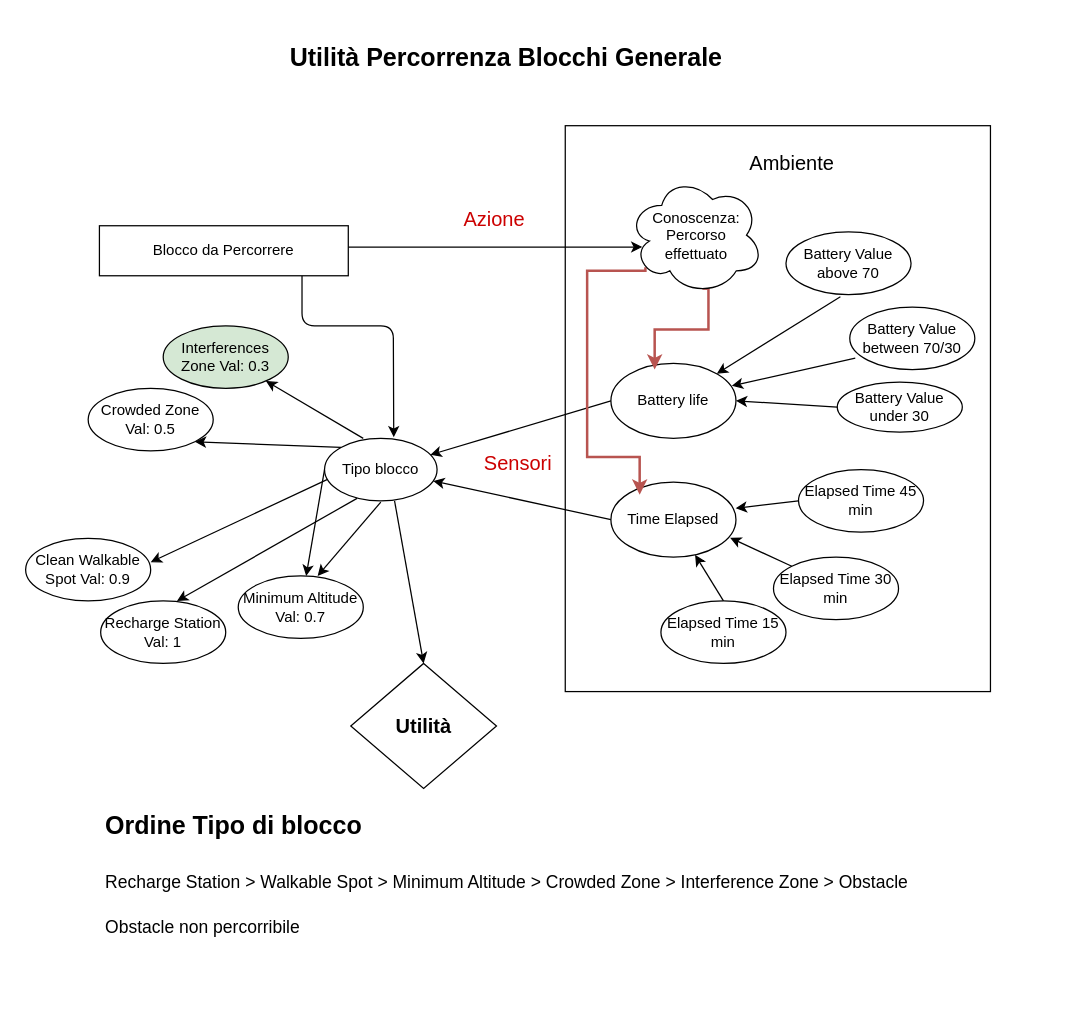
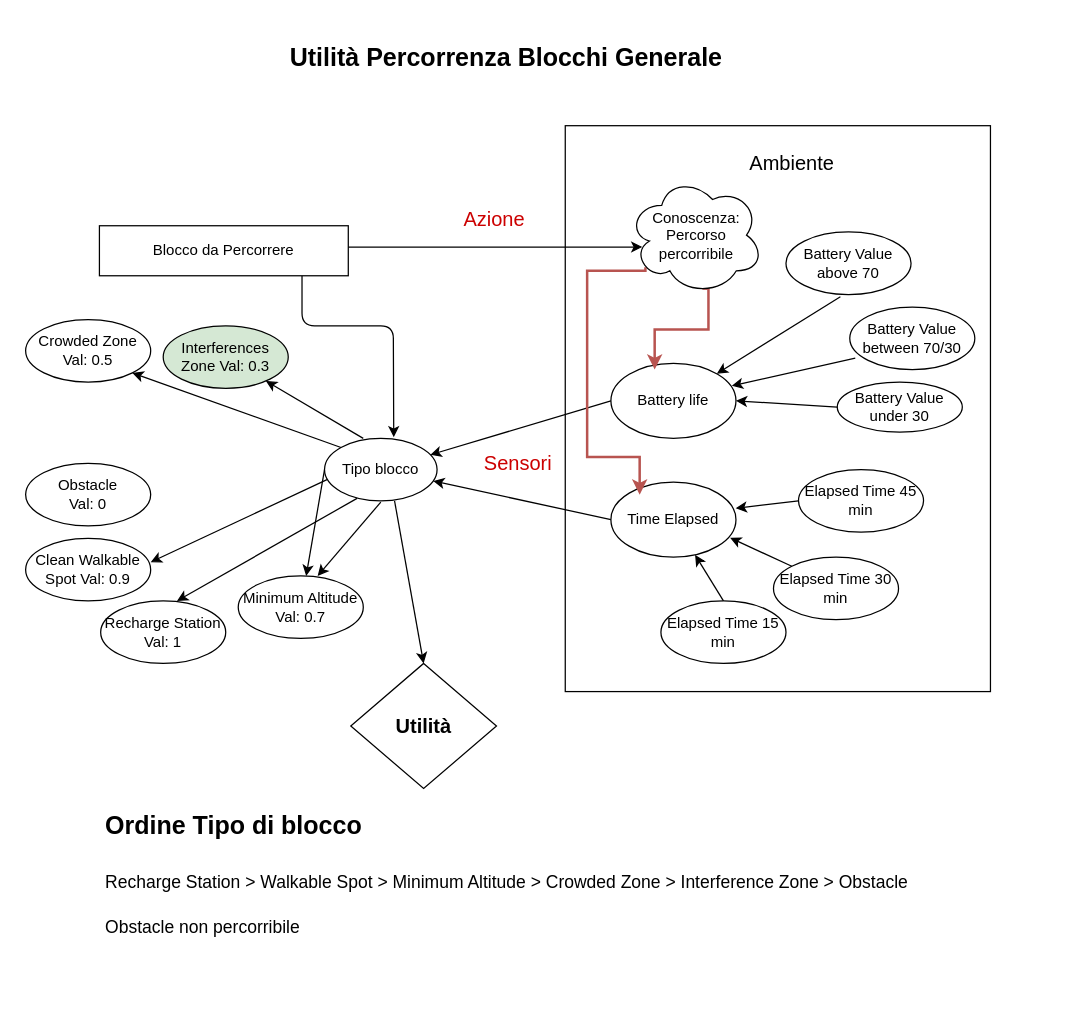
(696, 236) -> (696, 236)
(151, 419) -> (88, 351)
none -> (88, 494)
